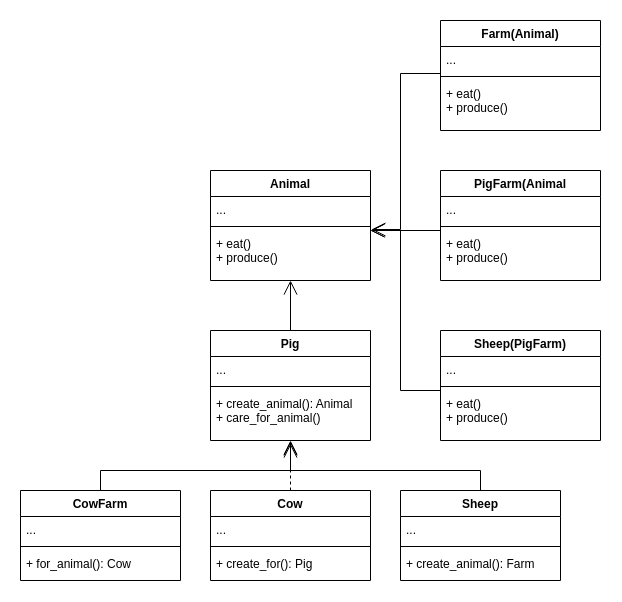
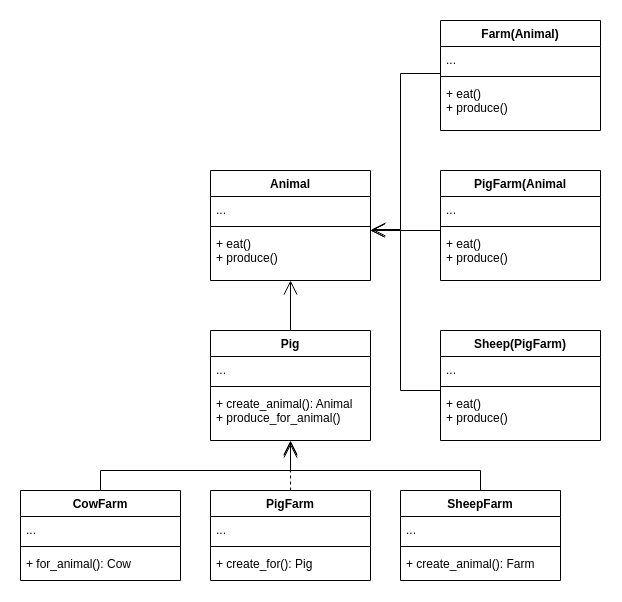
(290, 412) -> (290, 412)
(291, 505) -> (291, 505)
(481, 505) -> (481, 505)
